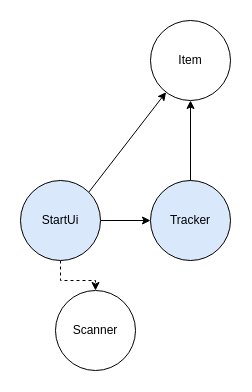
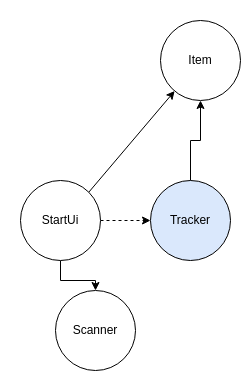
(191, 61) -> (201, 61)
(61, 221) -> (61, 221)
(123, 221) -> (123, 221)
(70, 281) -> (70, 281)
